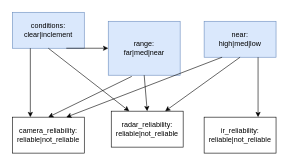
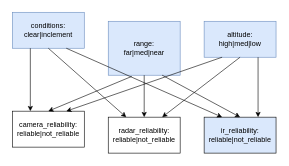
(240, 39) -> (240, 39)
(70, 48) -> (104, 65)
none -> (200, 95)
(147, 129) -> (144, 135)
(48, 135) -> (48, 129)
(240, 135) -> (240, 135)
